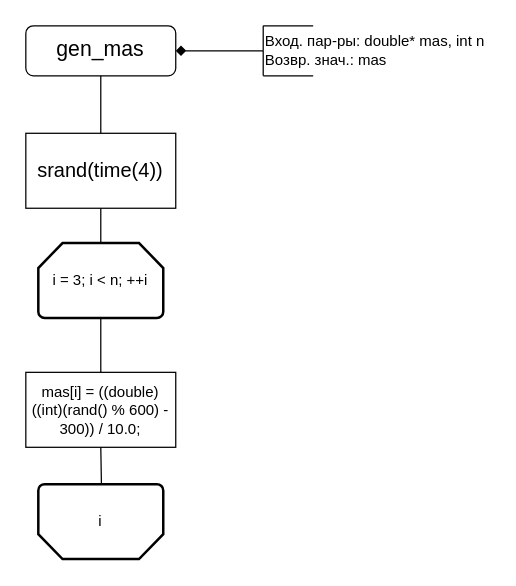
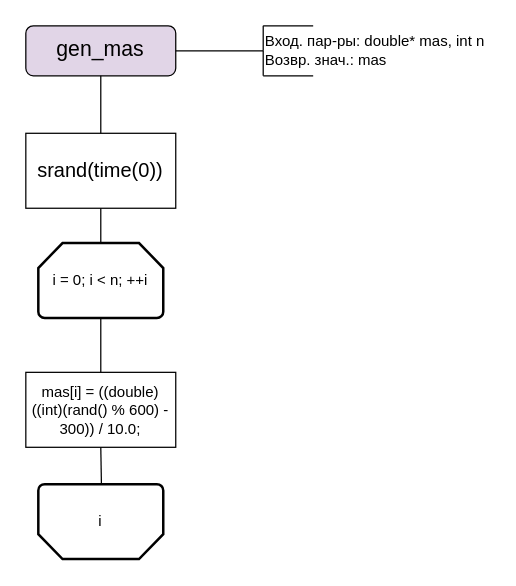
(101, 51) -> (101, 51)
(186, 51) -> (181, 51)
(101, 171) -> (101, 171)
(101, 281) -> (101, 281)
